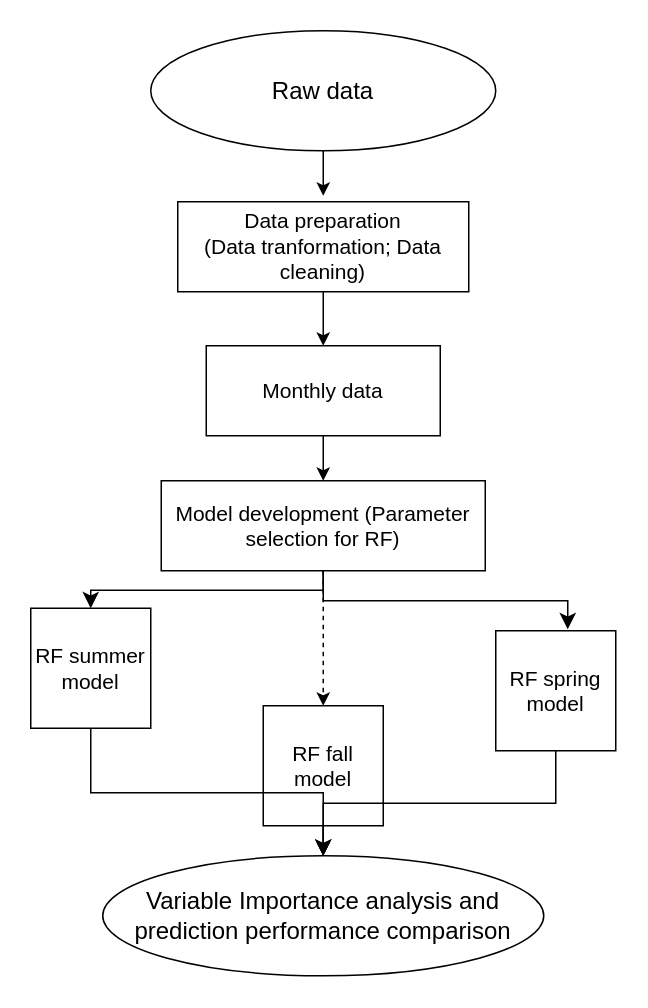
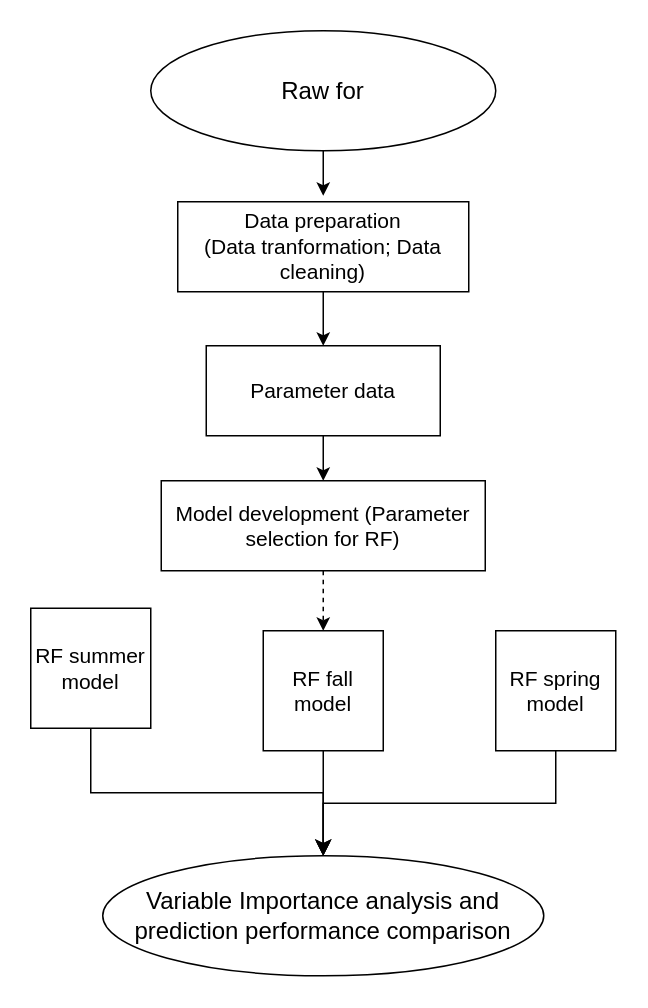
(323, 91) -> (323, 91)
(323, 391) -> (323, 391)
(203, 590) -> none
(455, 601) -> none
(323, 766) -> (323, 691)
